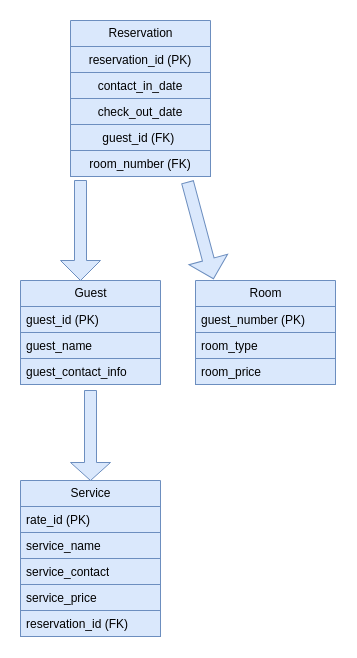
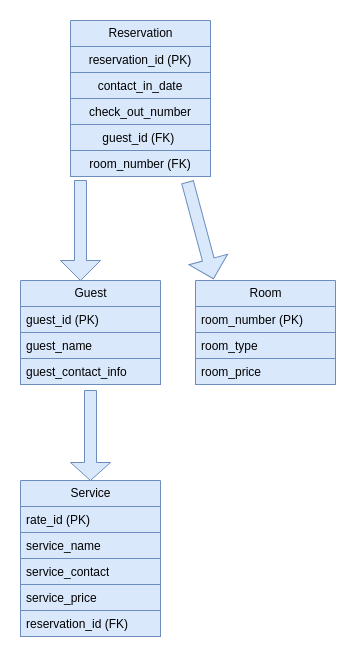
(141, 113) -> (141, 113)
(257, 321) -> (254, 321)
